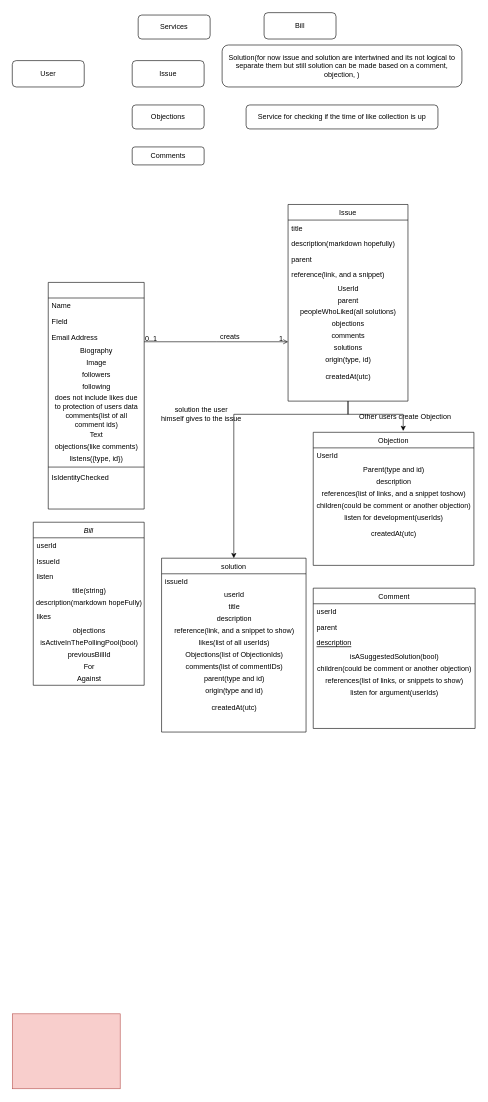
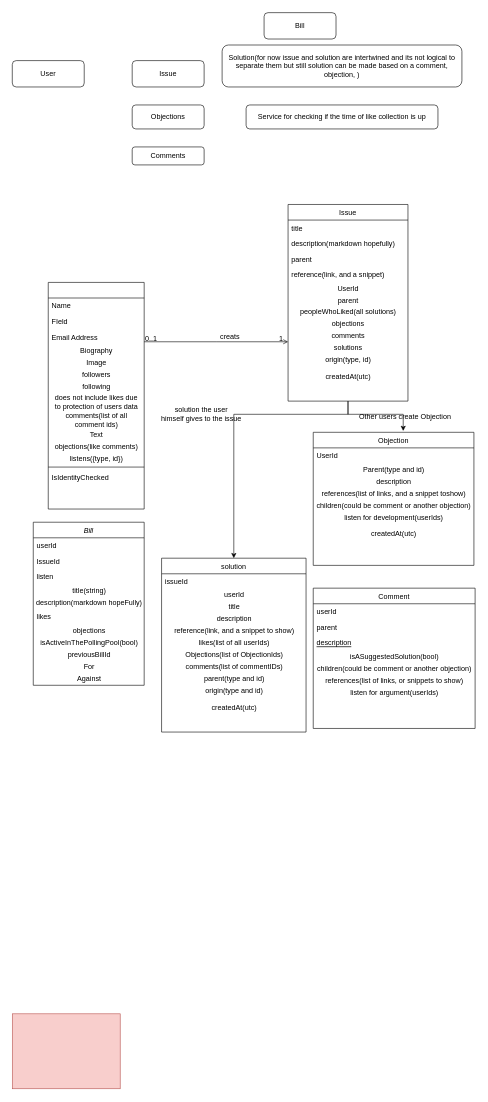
(174, 27) -> none
